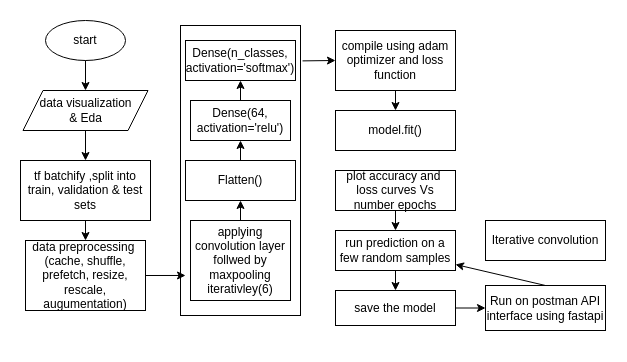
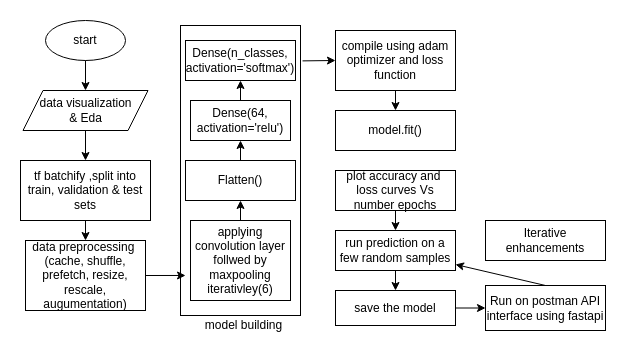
(546, 241) -> (546, 241)
none -> (243, 326)
